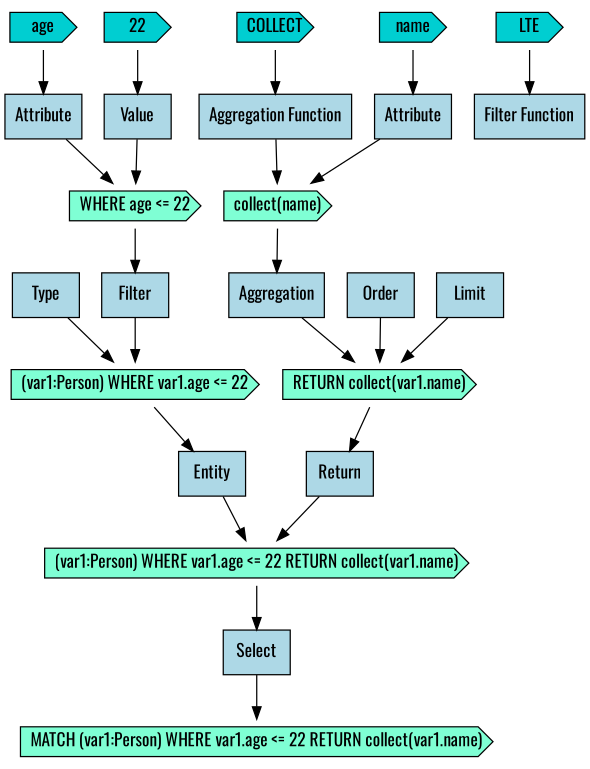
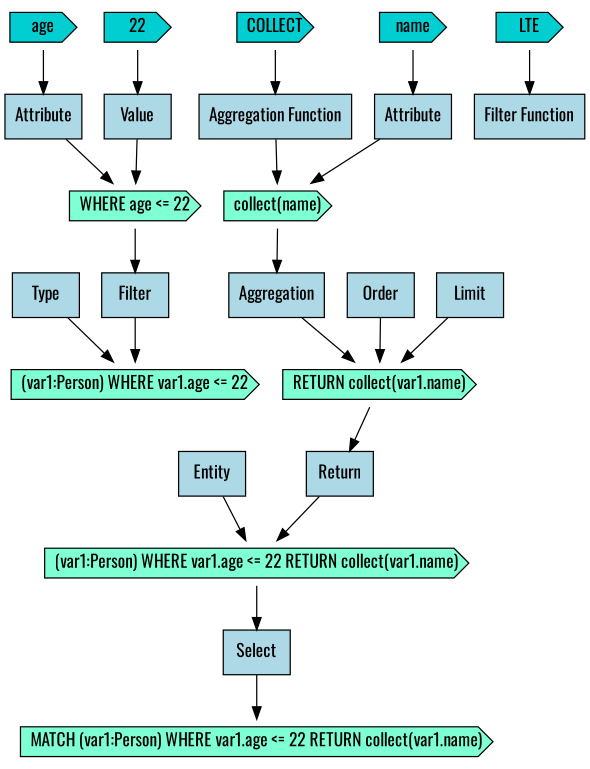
(169, 424) -> none
